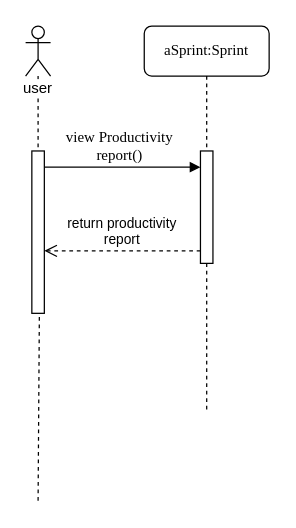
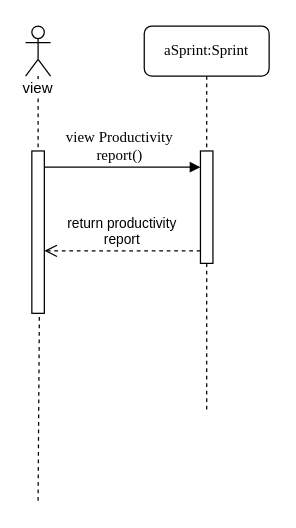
(38, 97) -> (38, 97)
